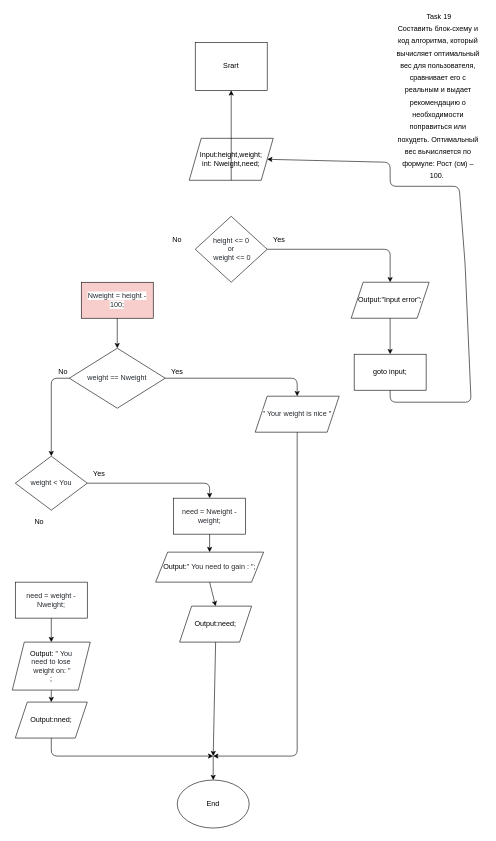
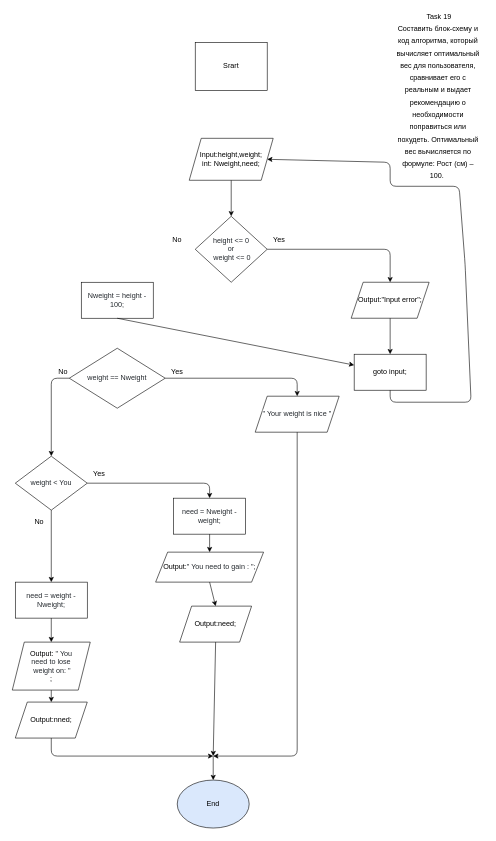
(231, 95) -> (231, 210)
(117, 300) -> (117, 300)
(117, 342) -> (235, 342)
none -> (51, 576)
(213, 804) -> (213, 804)
